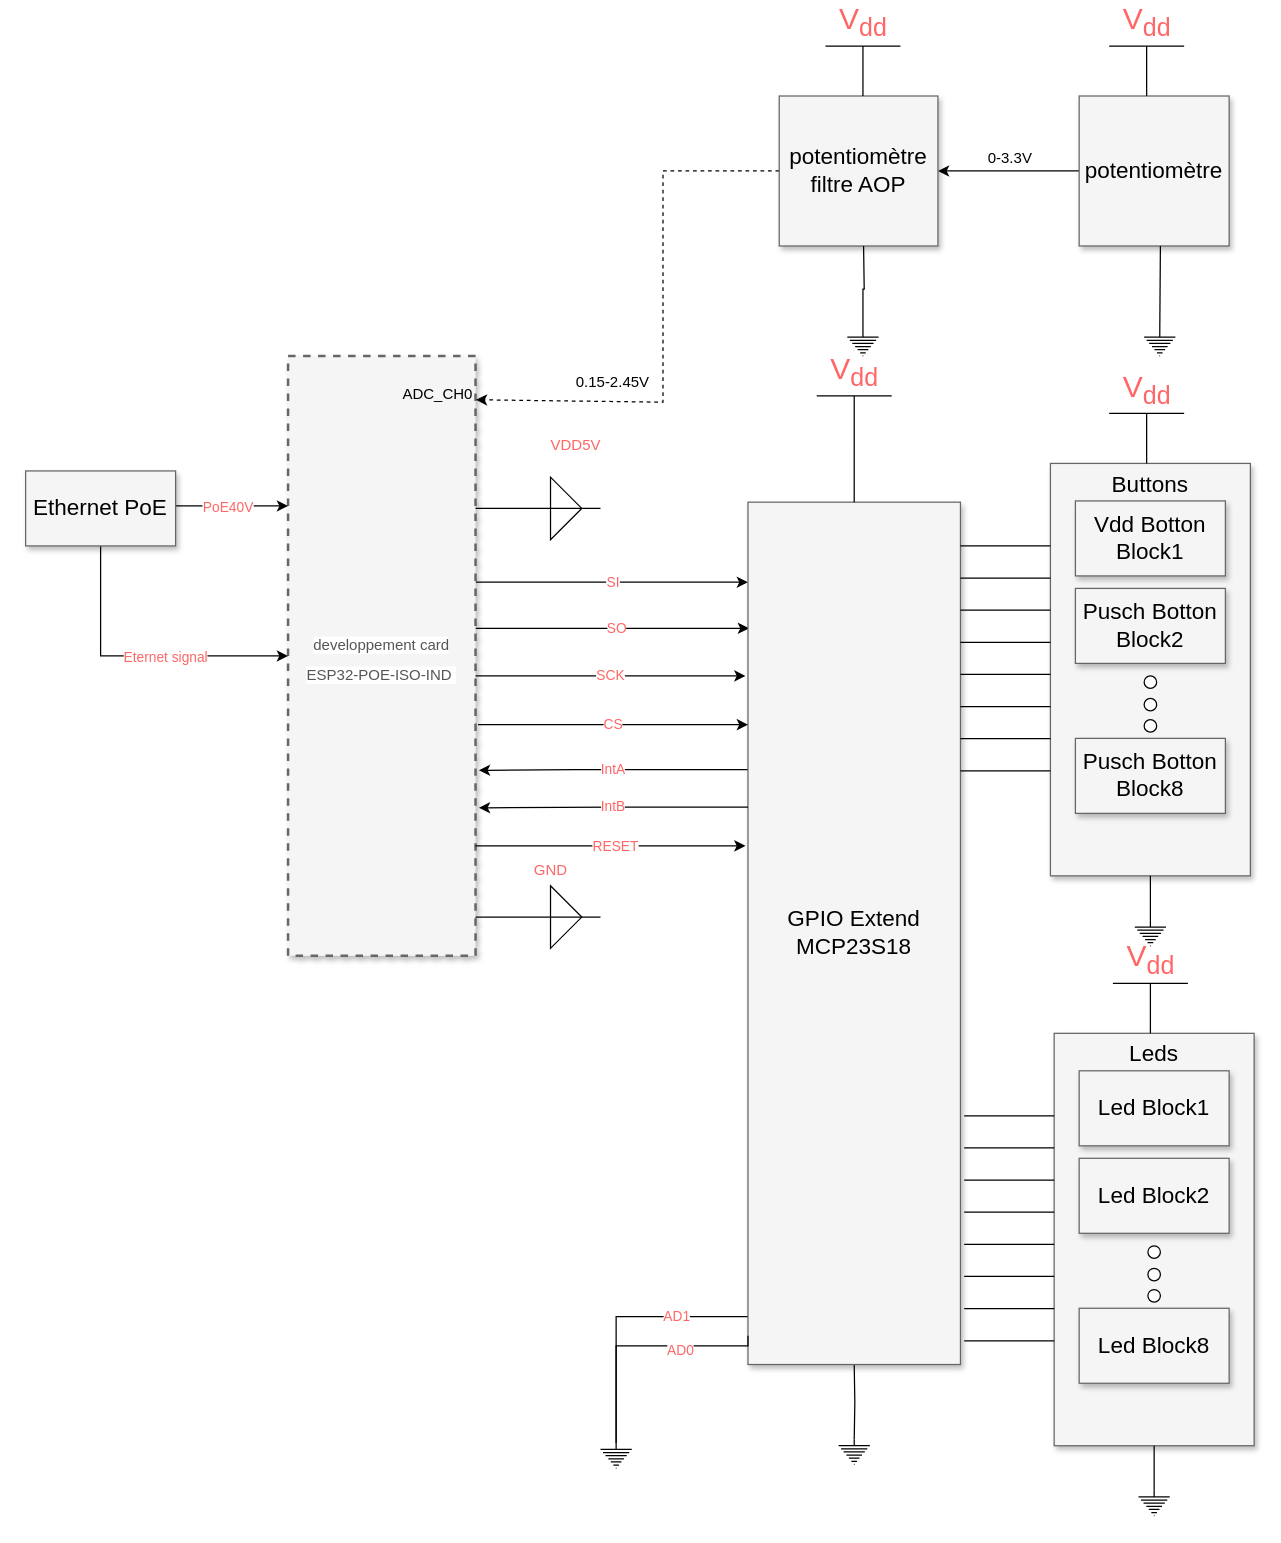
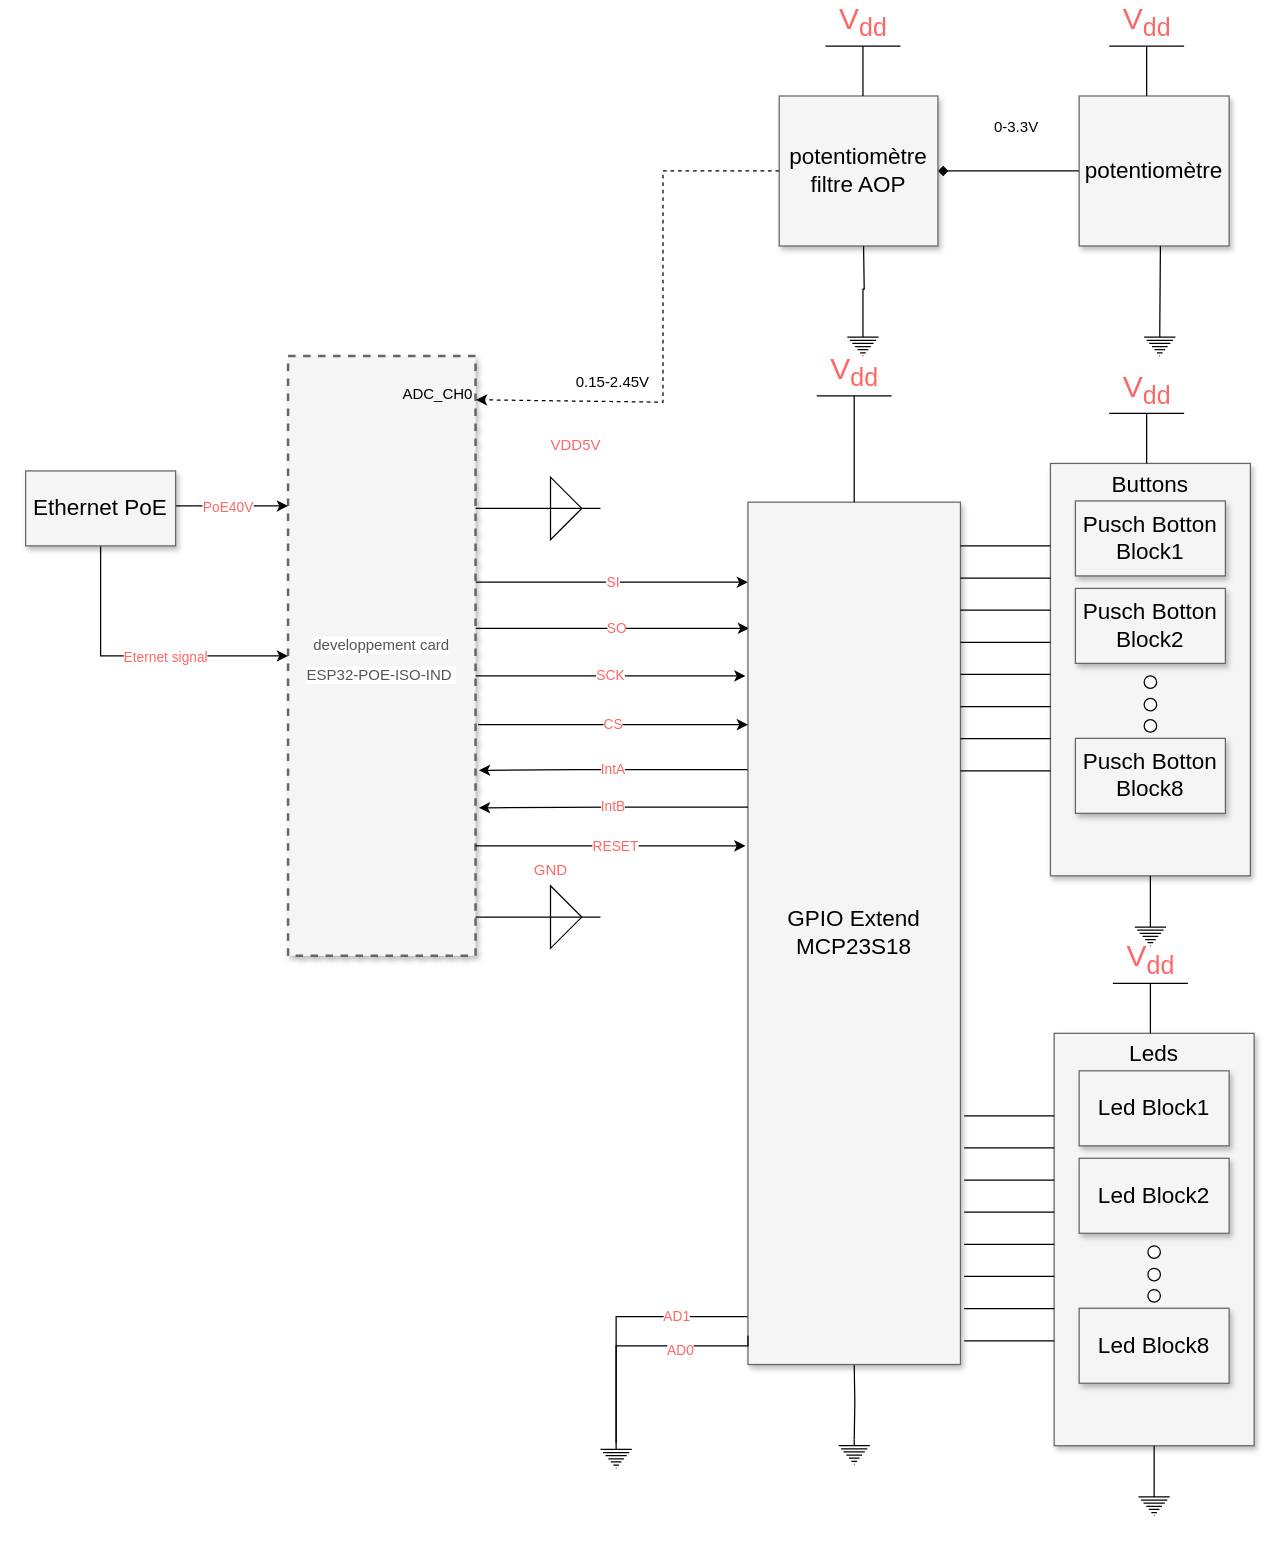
(1011, 158) -> (1017, 127)
(948, 171) -> (949, 171)
(1151, 538) -> (1151, 538)
